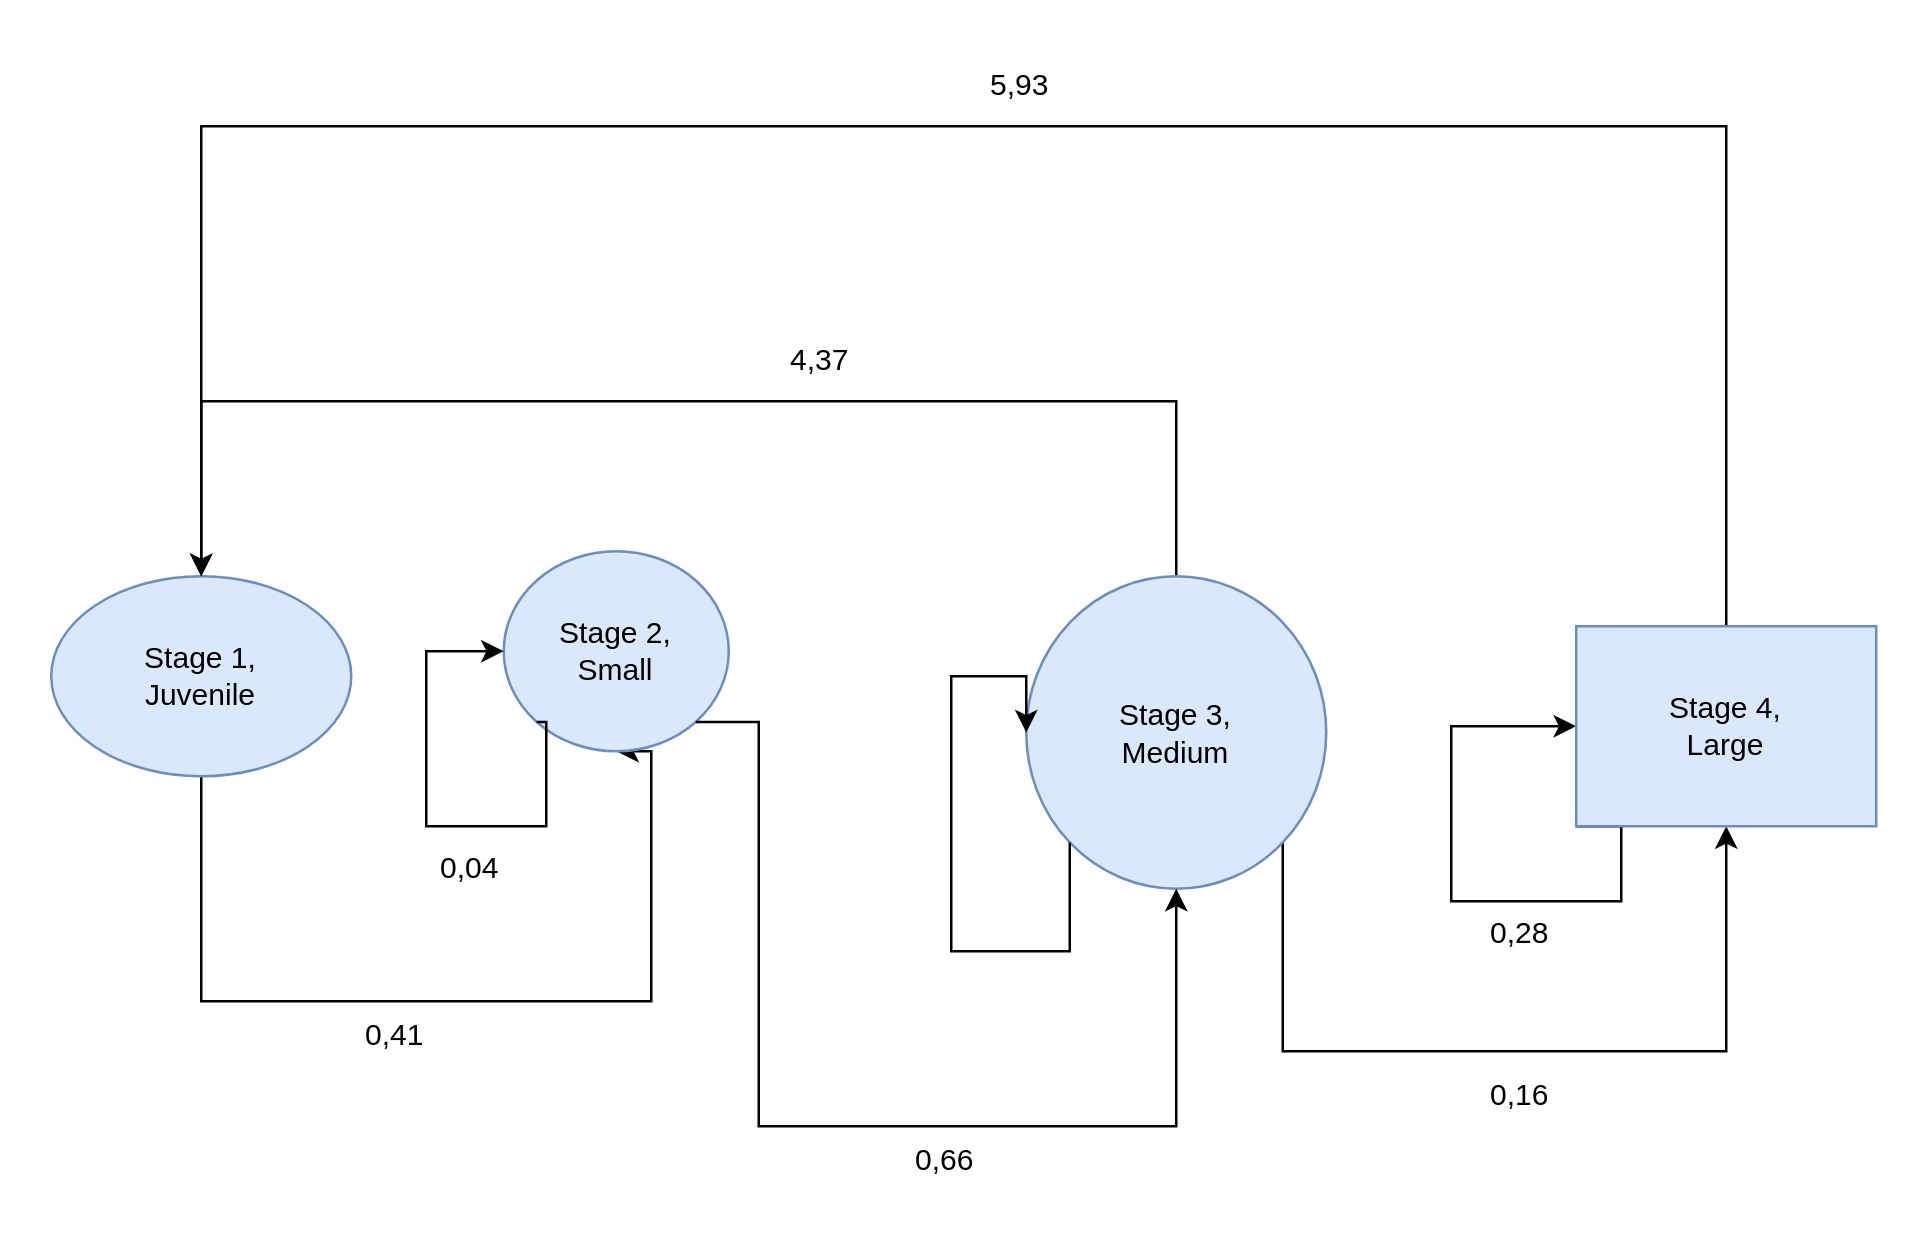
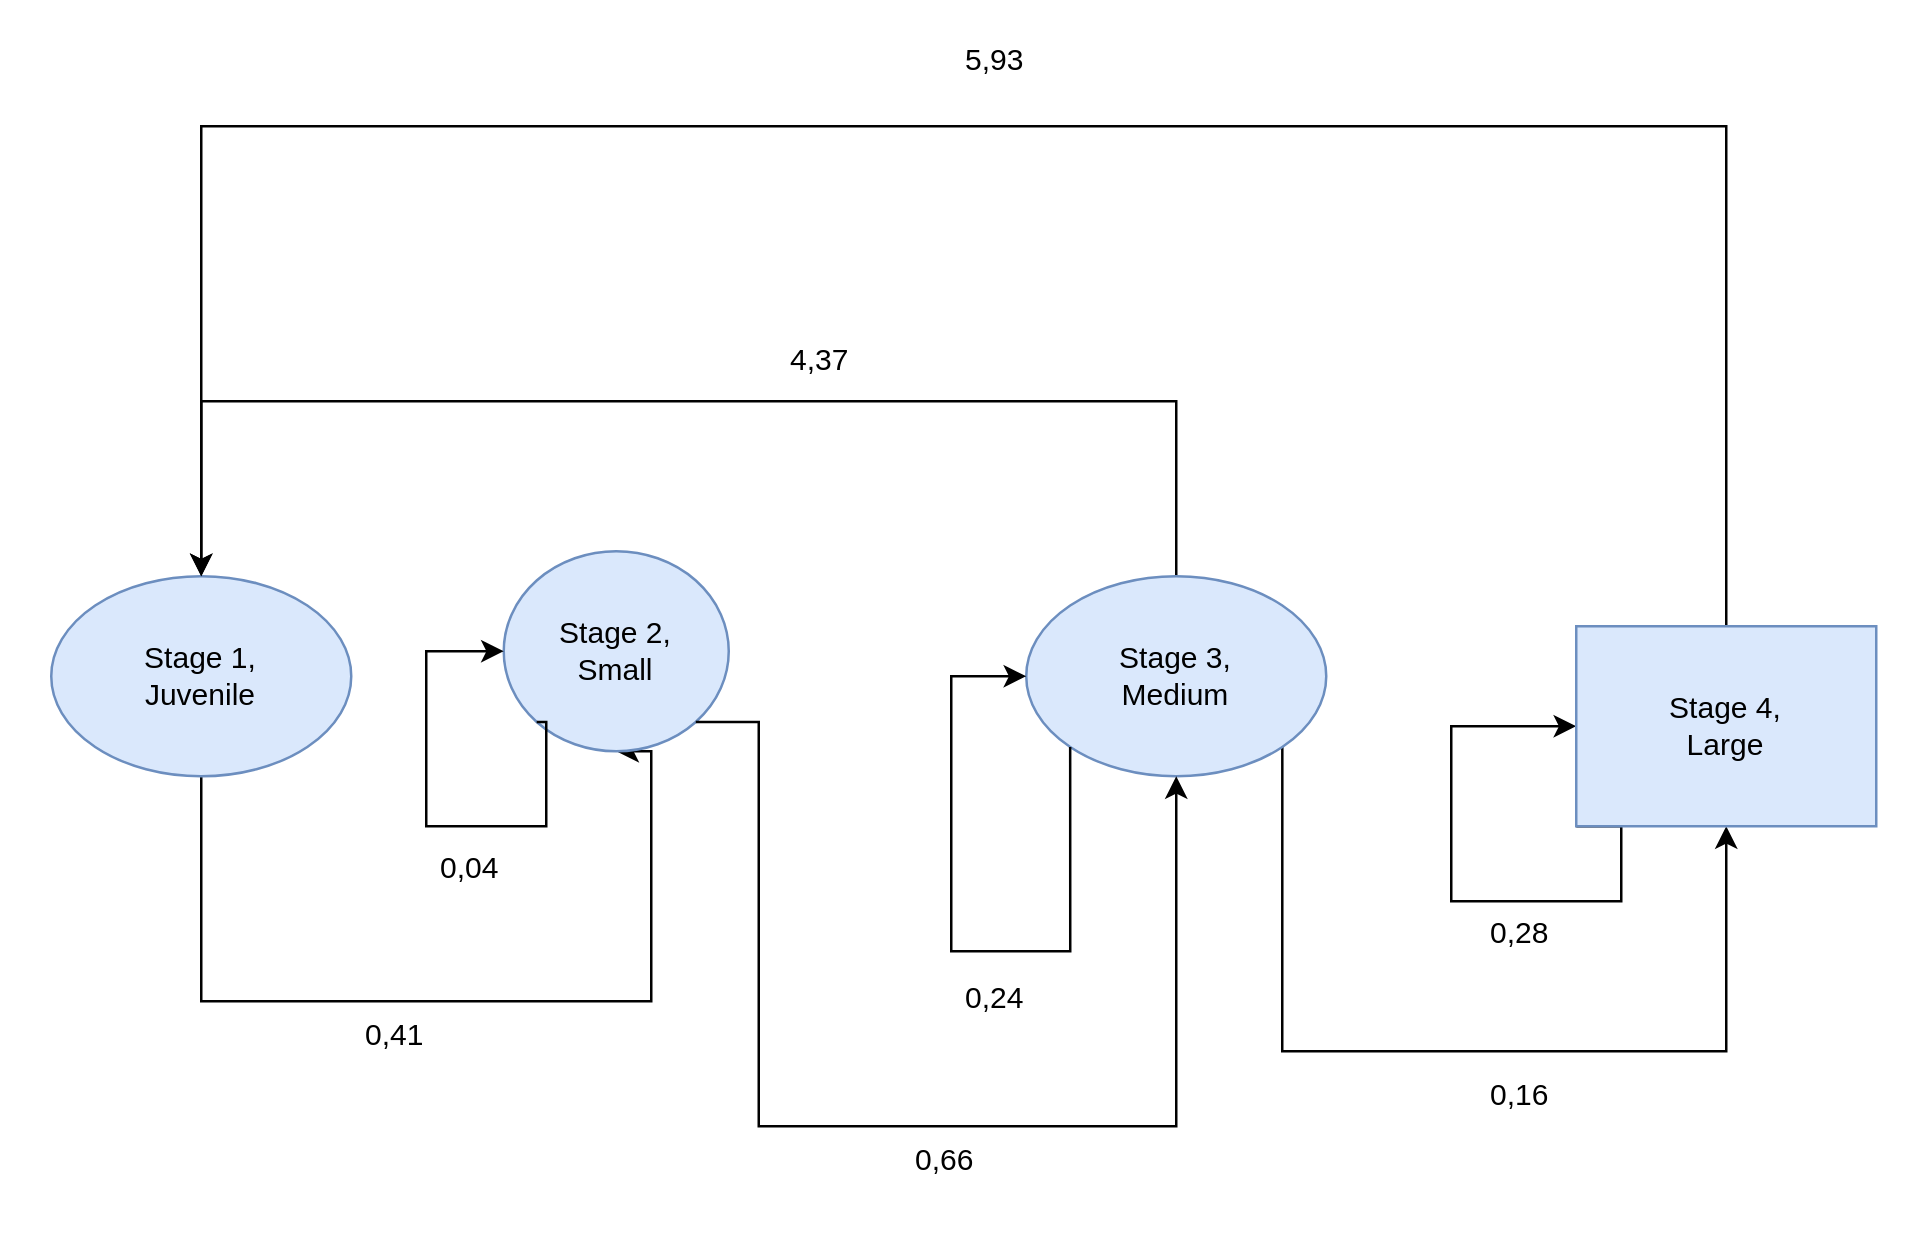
(1051, 84) -> (1026, 59)
(1176, 733) -> (1176, 676)
none -> (1026, 996)
